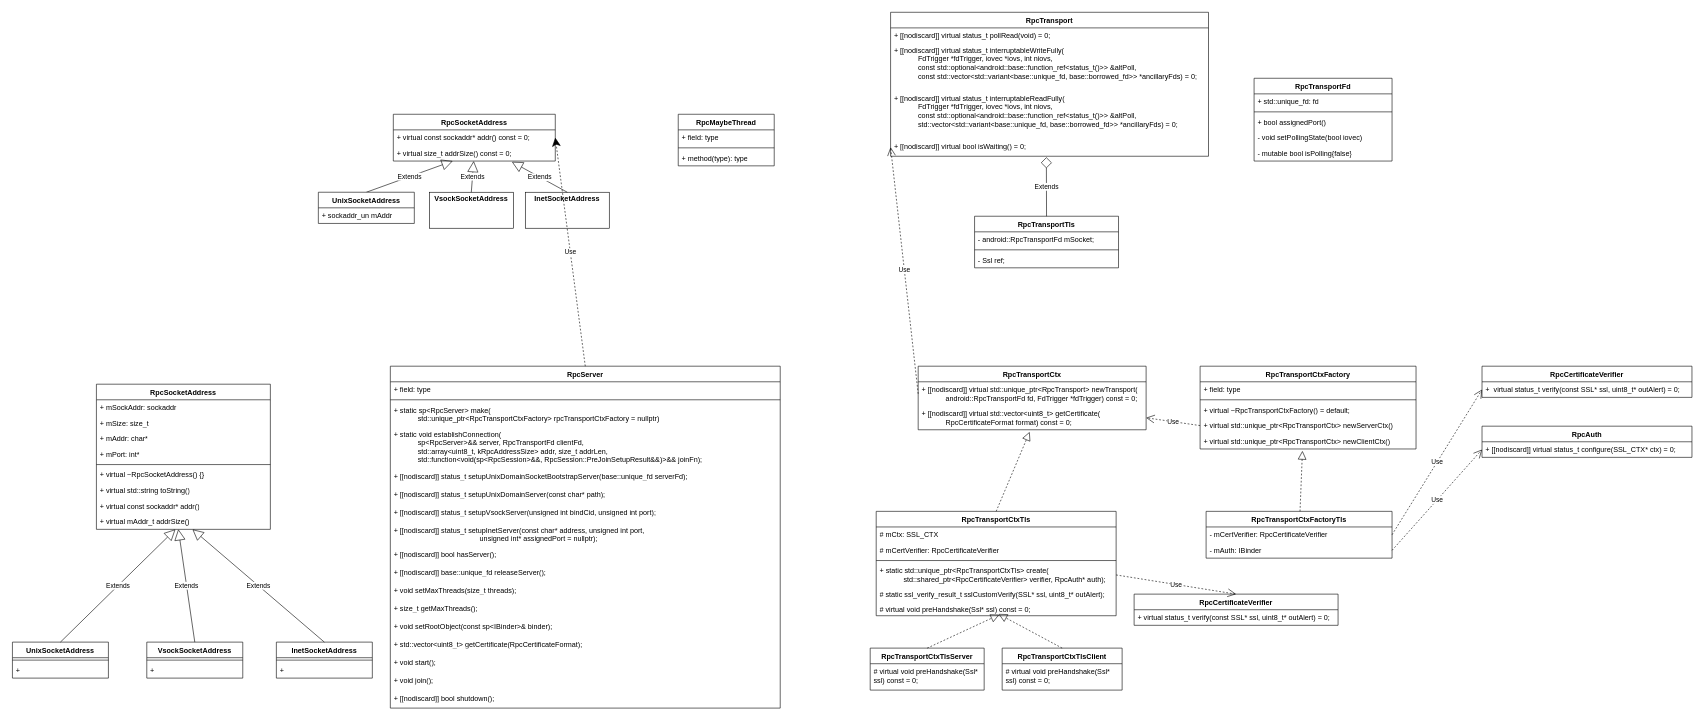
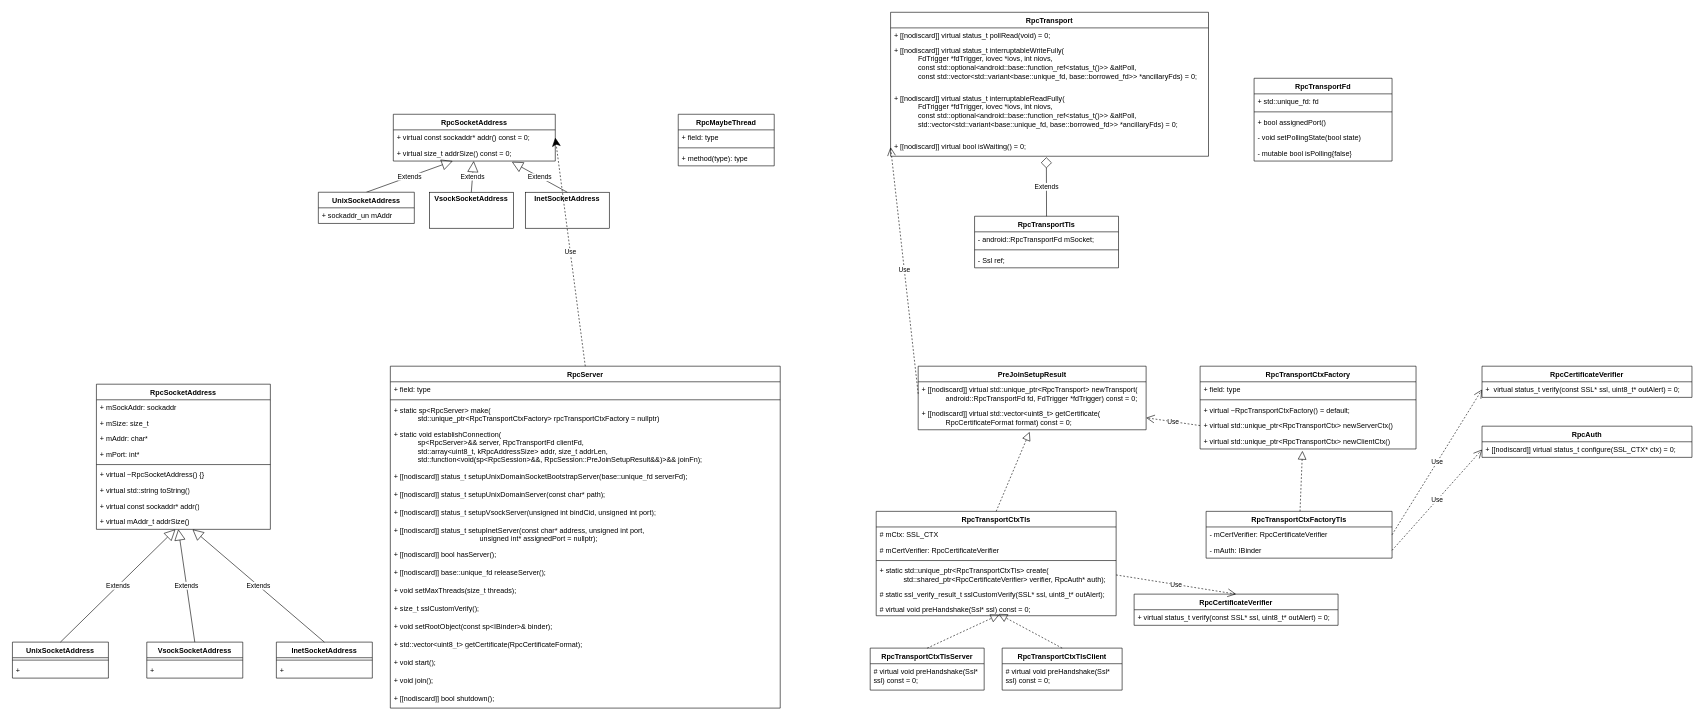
(1319, 138) -> (1320, 138)
(1032, 375) -> (1032, 375)
(441, 609) -> (444, 609)
